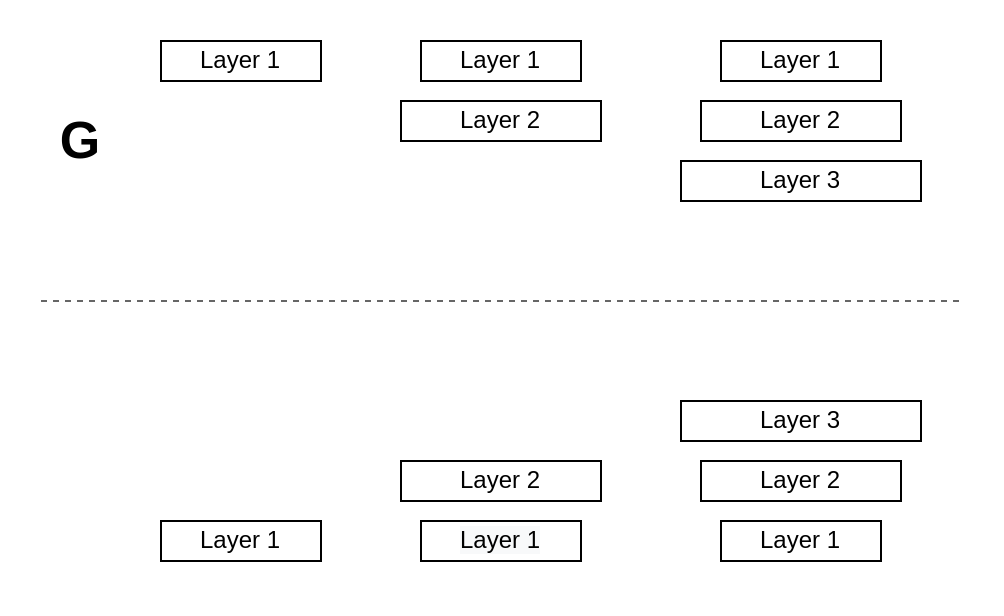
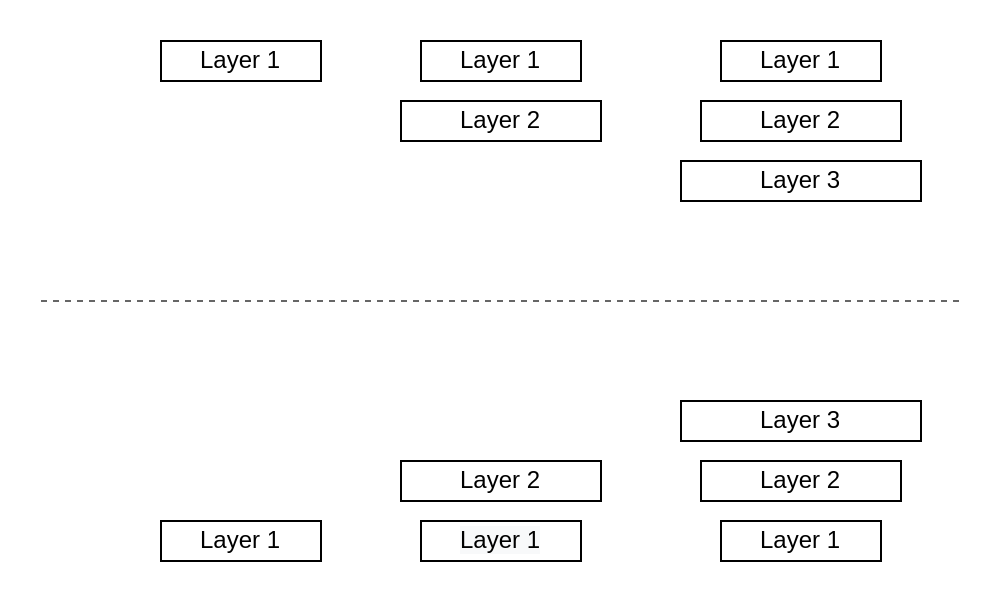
(81, 141) -> none
